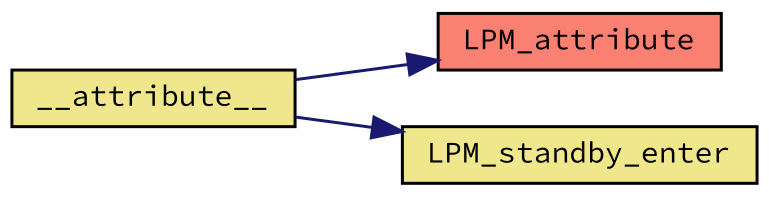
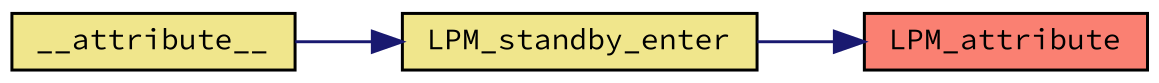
(352, 72) -> (796, 42)
